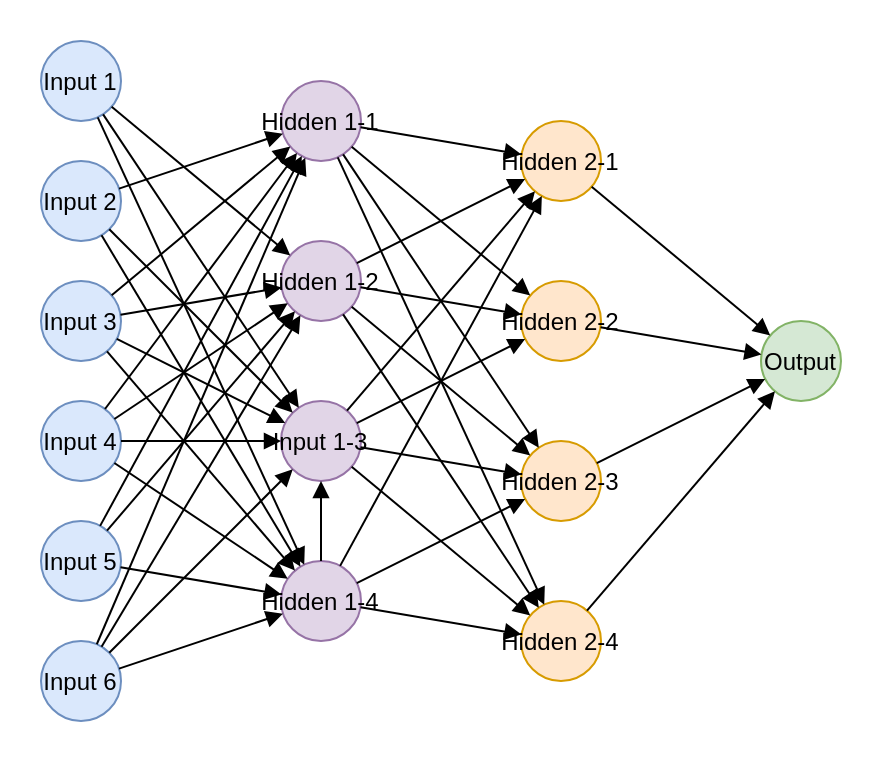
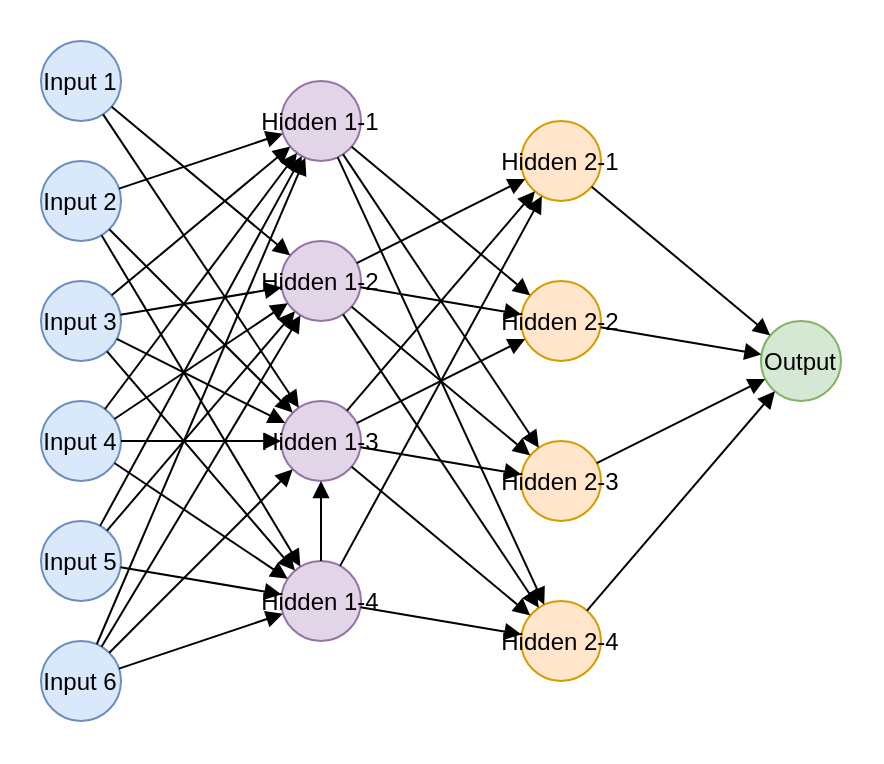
(433, 139) -> none
(139, 207) -> none
(320, 442) -> (320, 442)
(397, 563) -> none
